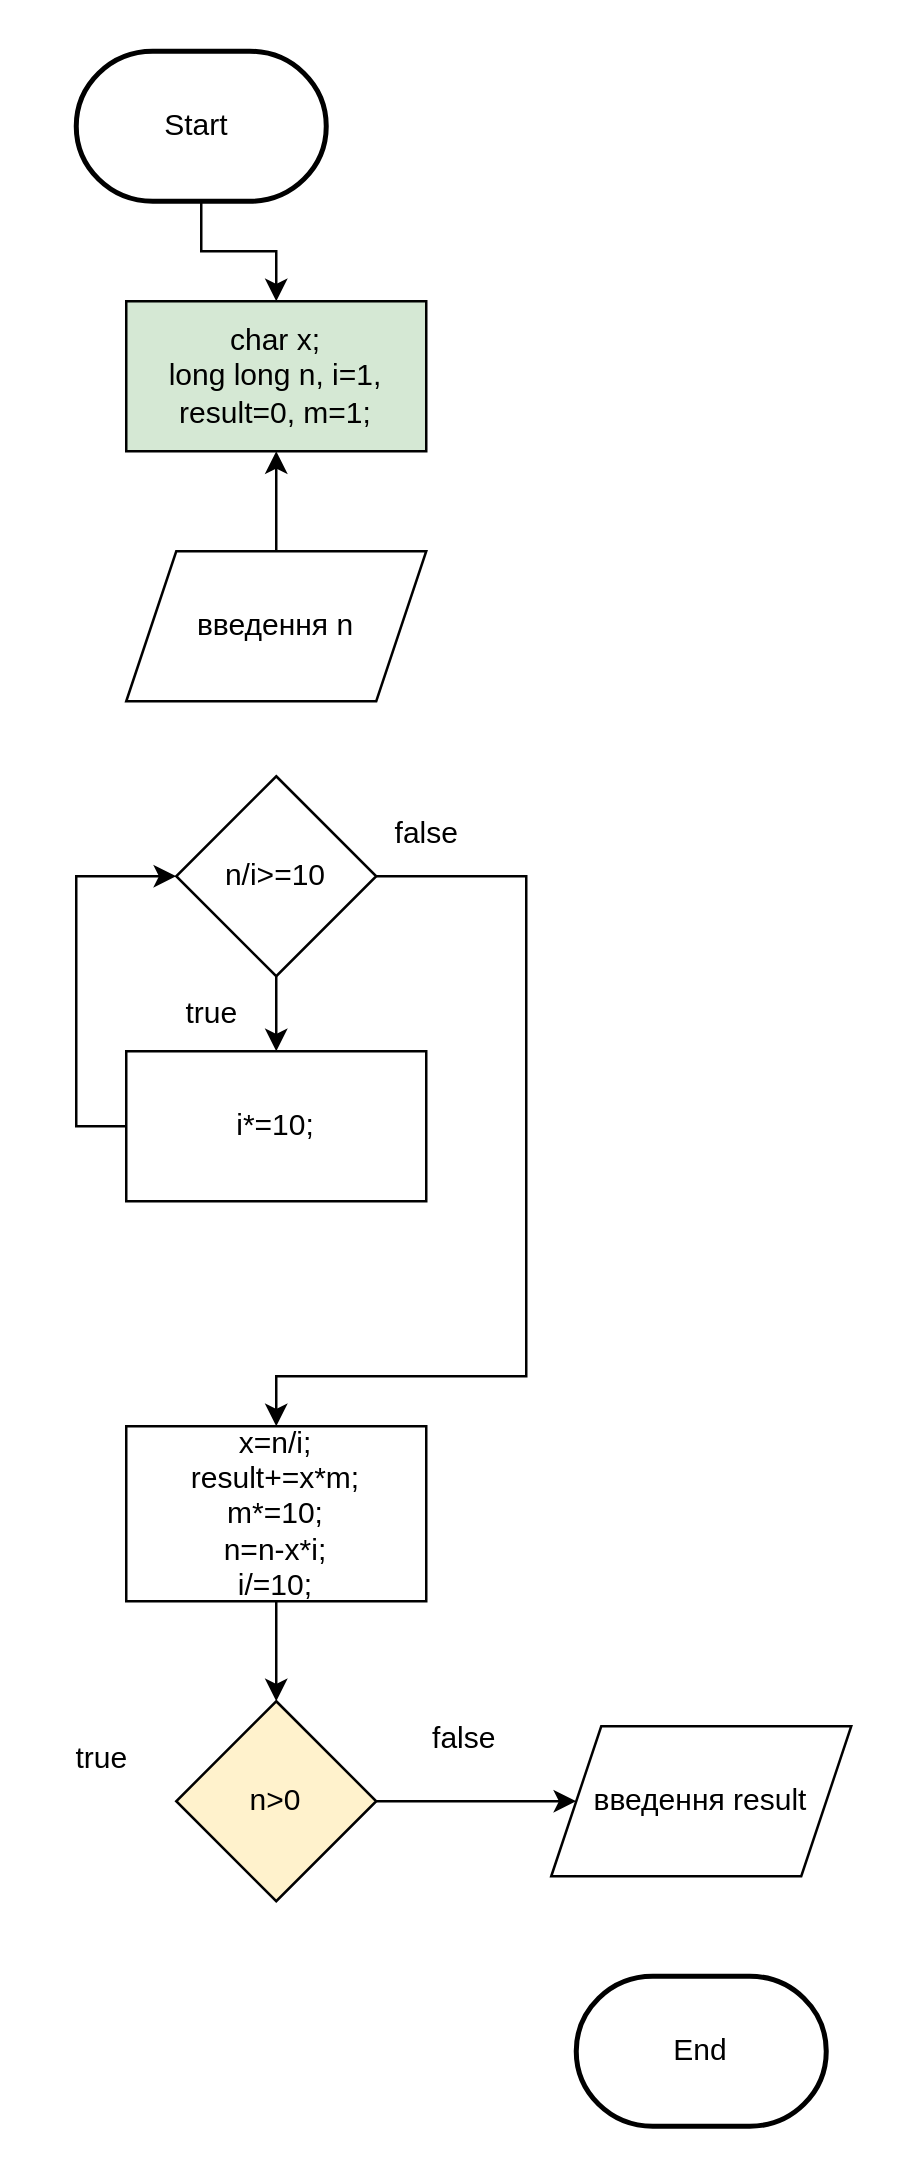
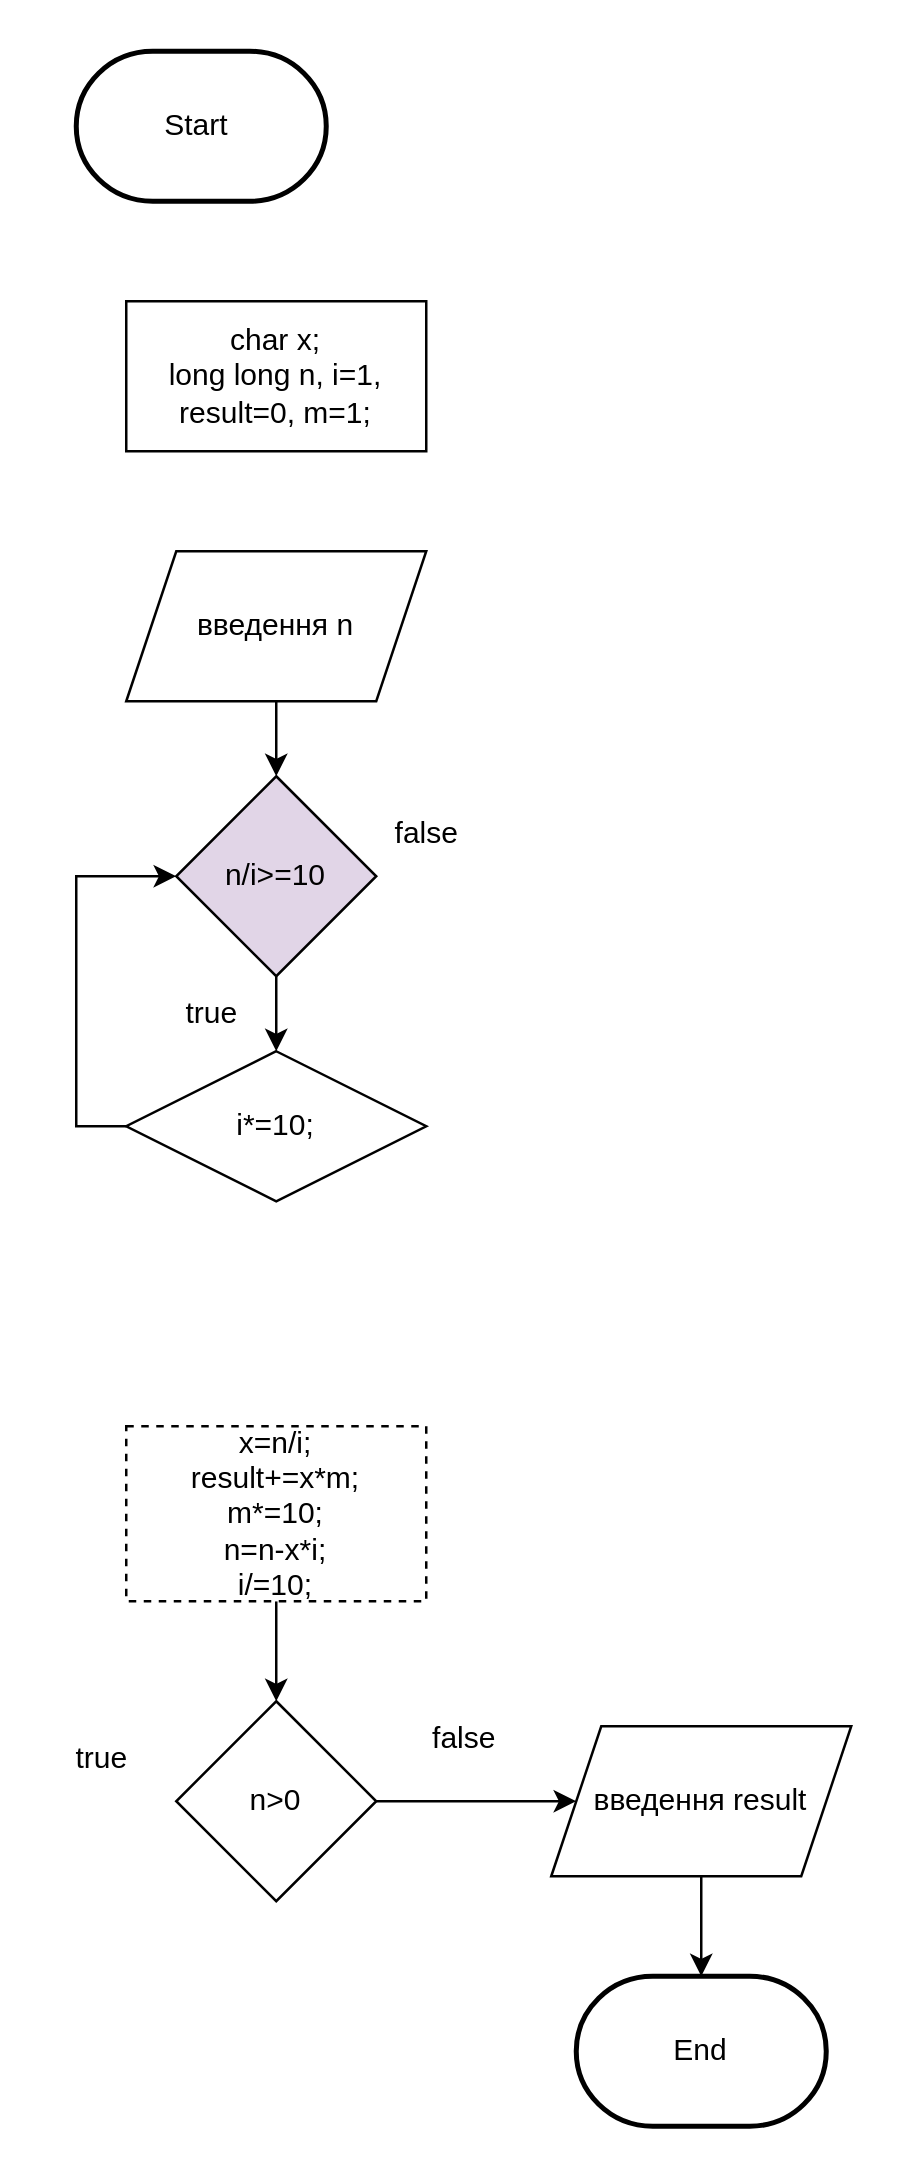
(231, 251) -> none
(276, 376) -> (276, 376)
(276, 509) -> (276, 747)
(276, 876) -> (276, 876)
(276, 1126) -> (276, 1126)
(526, 1193) -> none
(276, 1514) -> (276, 1514)
(276, 1801) -> (276, 1801)
none -> (701, 1918)
